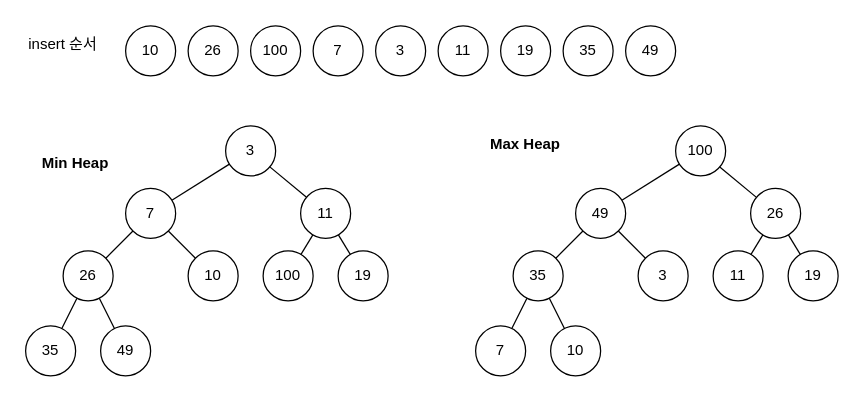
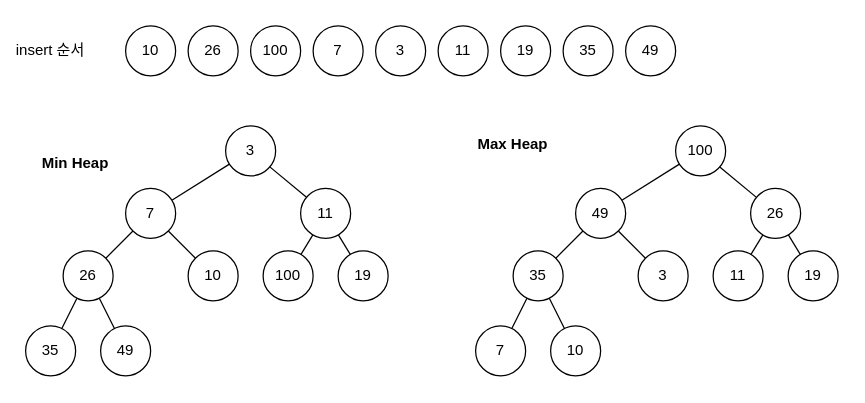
(63, 44) -> (51, 51)
(526, 144) -> (513, 144)
